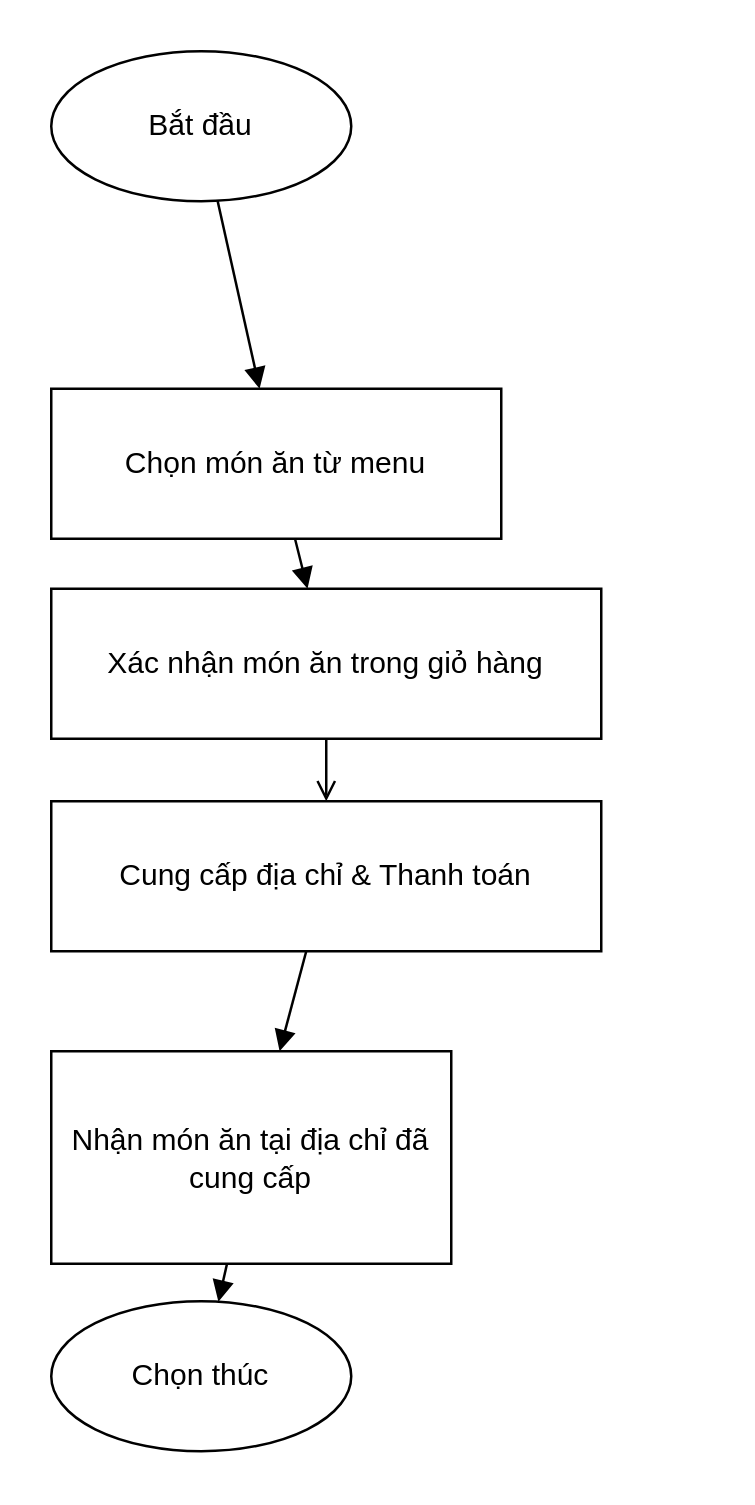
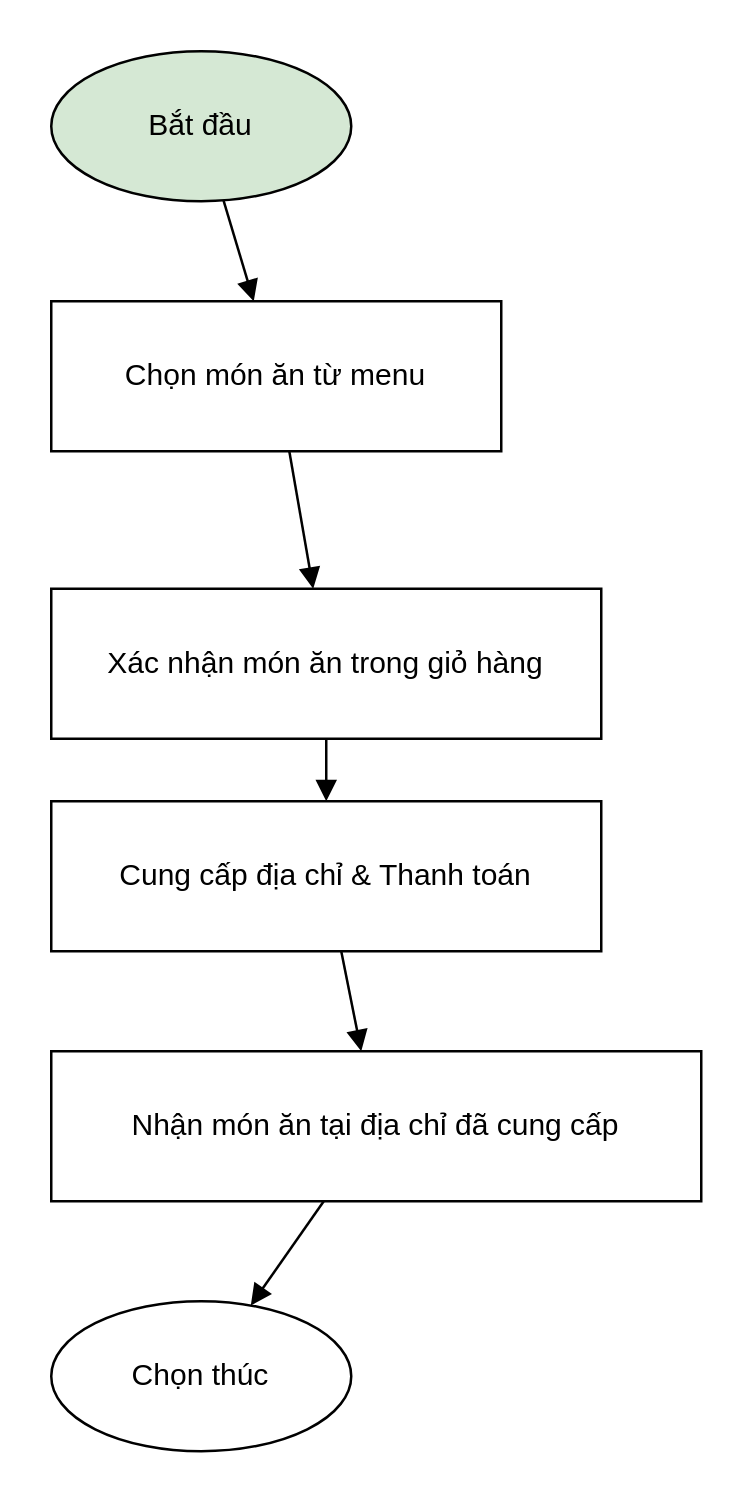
(201, 126) -> (201, 126)
(276, 464) -> (276, 376)
(326, 785) -> (326, 779)
(251, 1158) -> (376, 1126)
